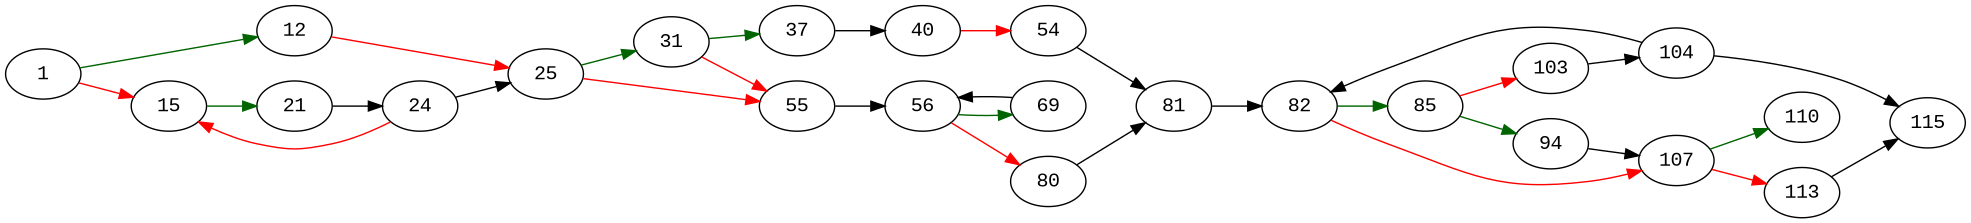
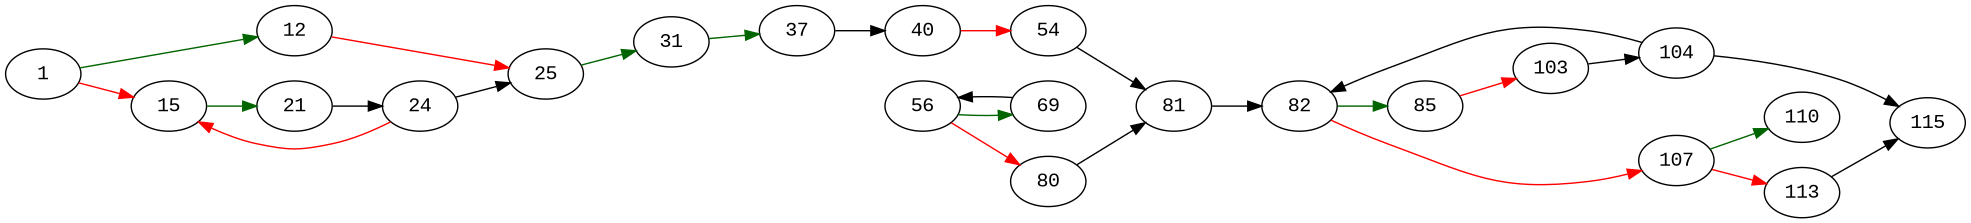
(797, 106) -> none
(1551, 144) -> none
